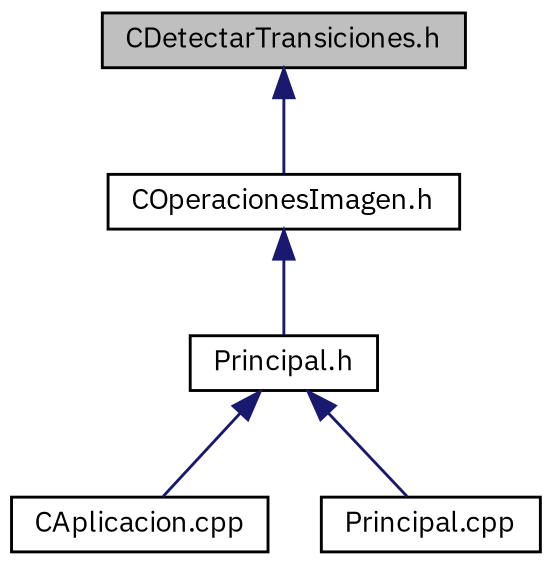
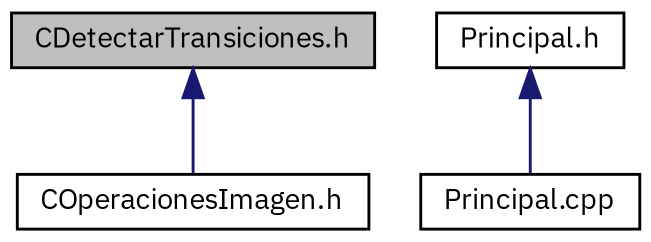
(284, 297) -> none
(140, 525) -> none
